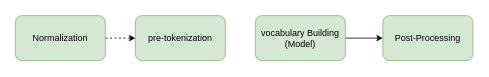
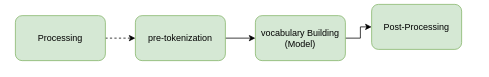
(60, 38) -> (60, 38)
none -> (249, 38)
(428, 38) -> (417, 27)
